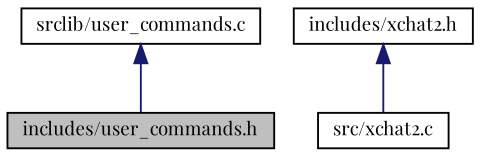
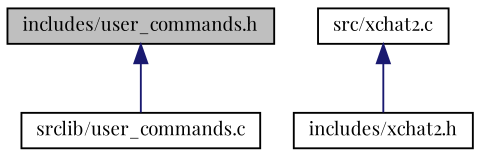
(141, 88) -> (141, 88)
(383, 88) -> (383, 88)
